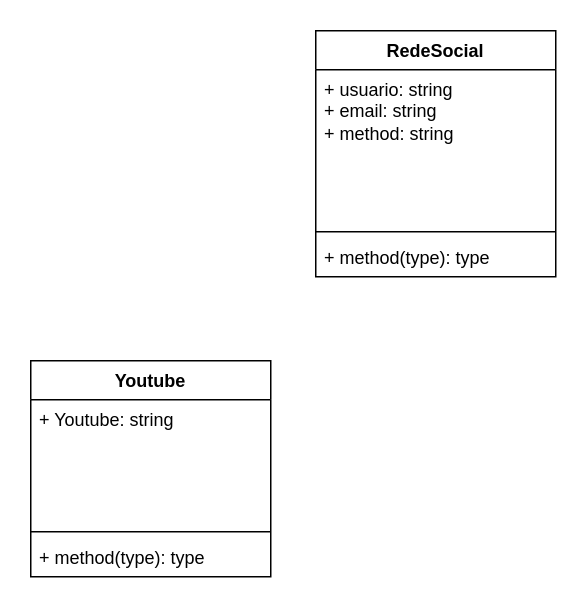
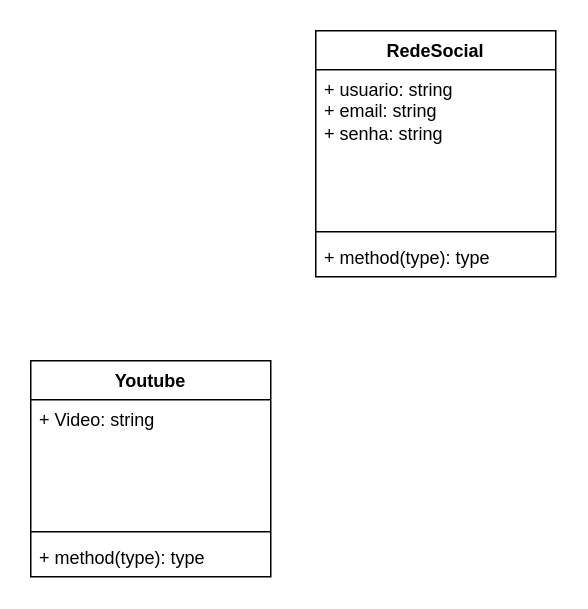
(399, 113) -> (399, 113)
(116, 421) -> (104, 421)
